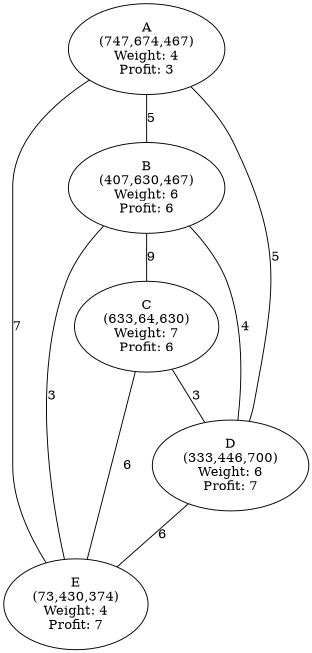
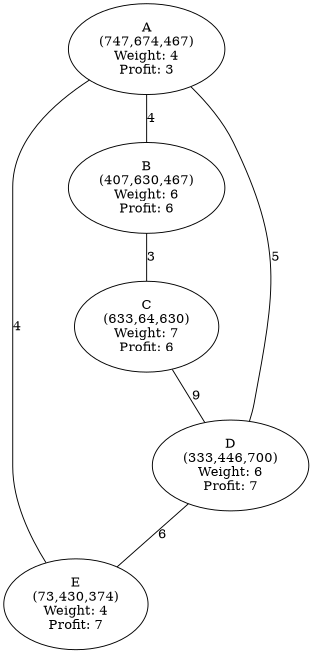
(151, 119) -> (151, 119)
(151, 257) -> (151, 257)
(236, 317) -> none
(17, 327) -> (17, 327)
(47, 386) -> none
(197, 396) -> (197, 396)
(111, 465) -> none
